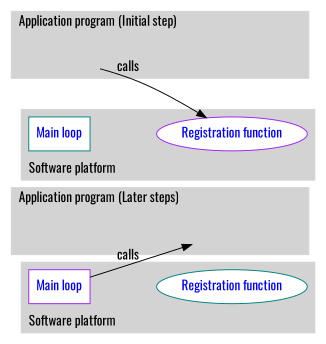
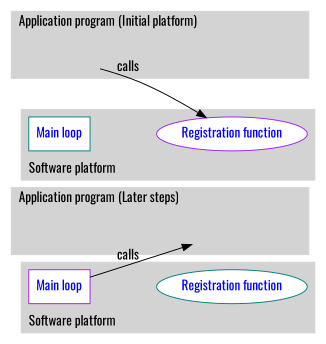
(98, 22) -> (108, 22)
